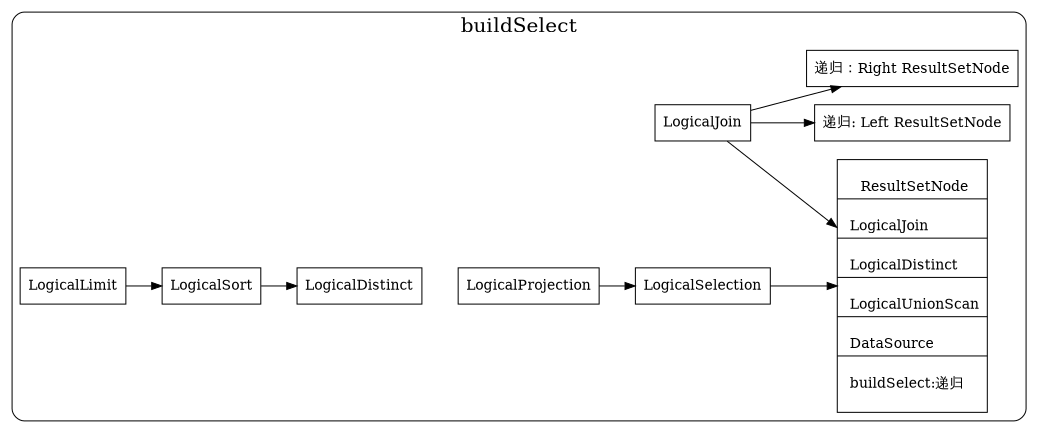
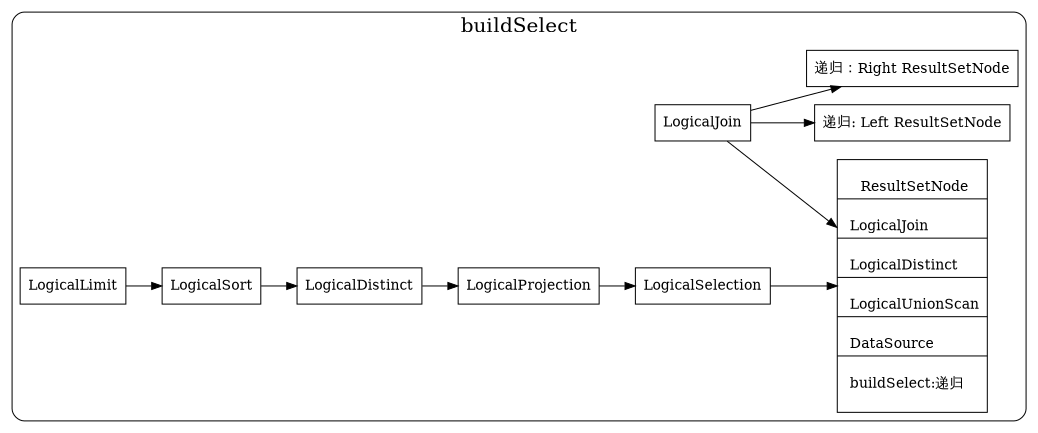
none -> (435, 286)
